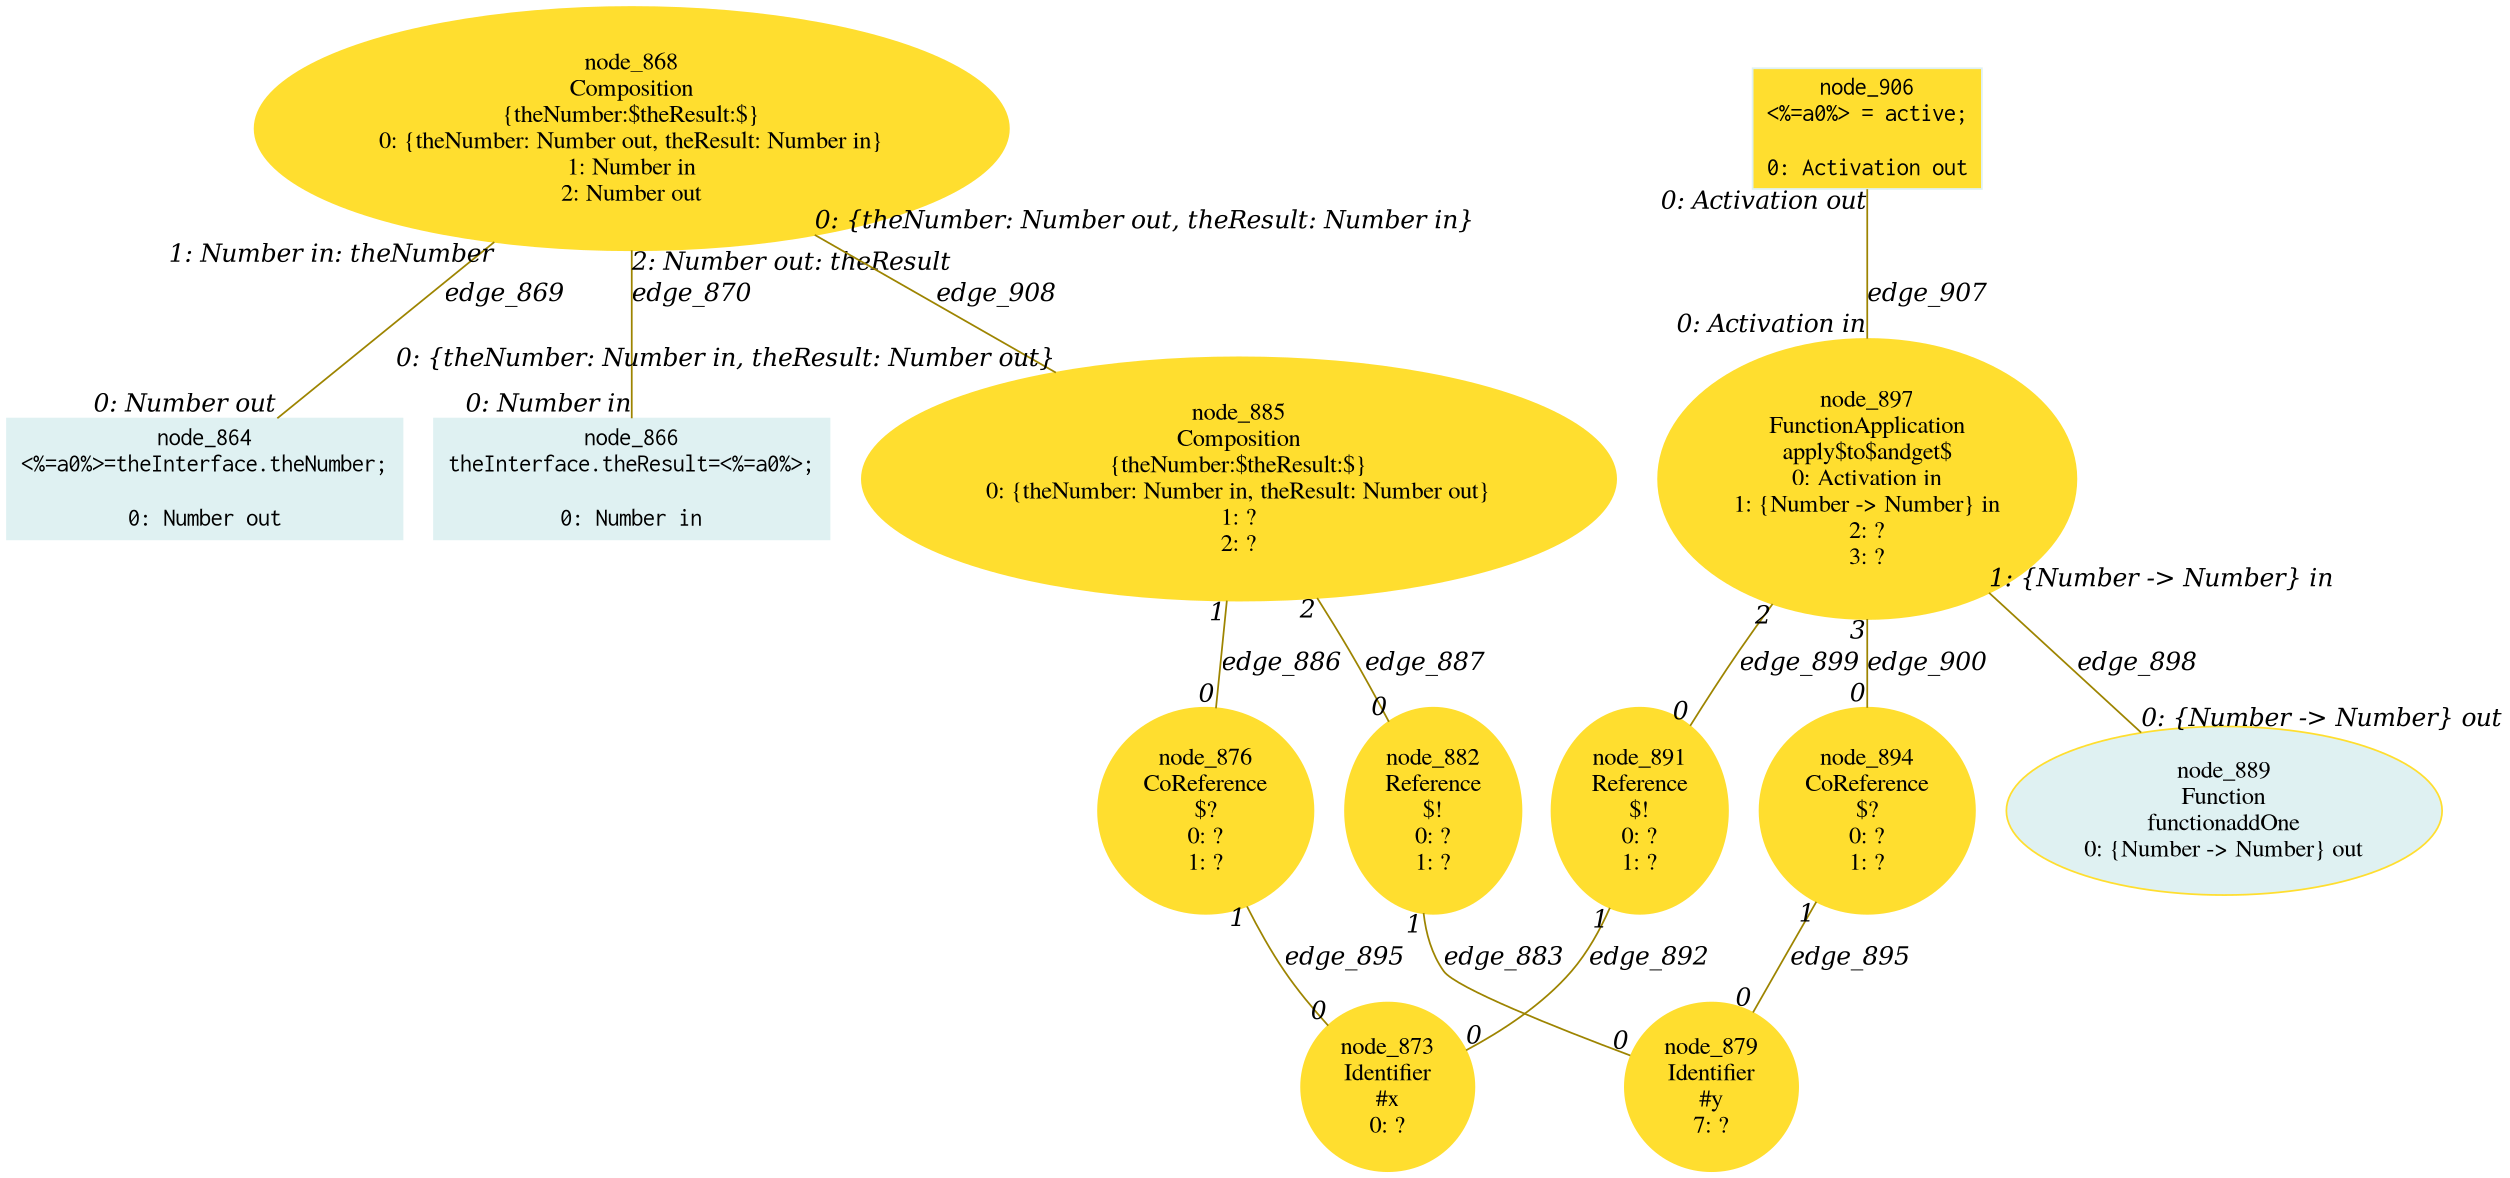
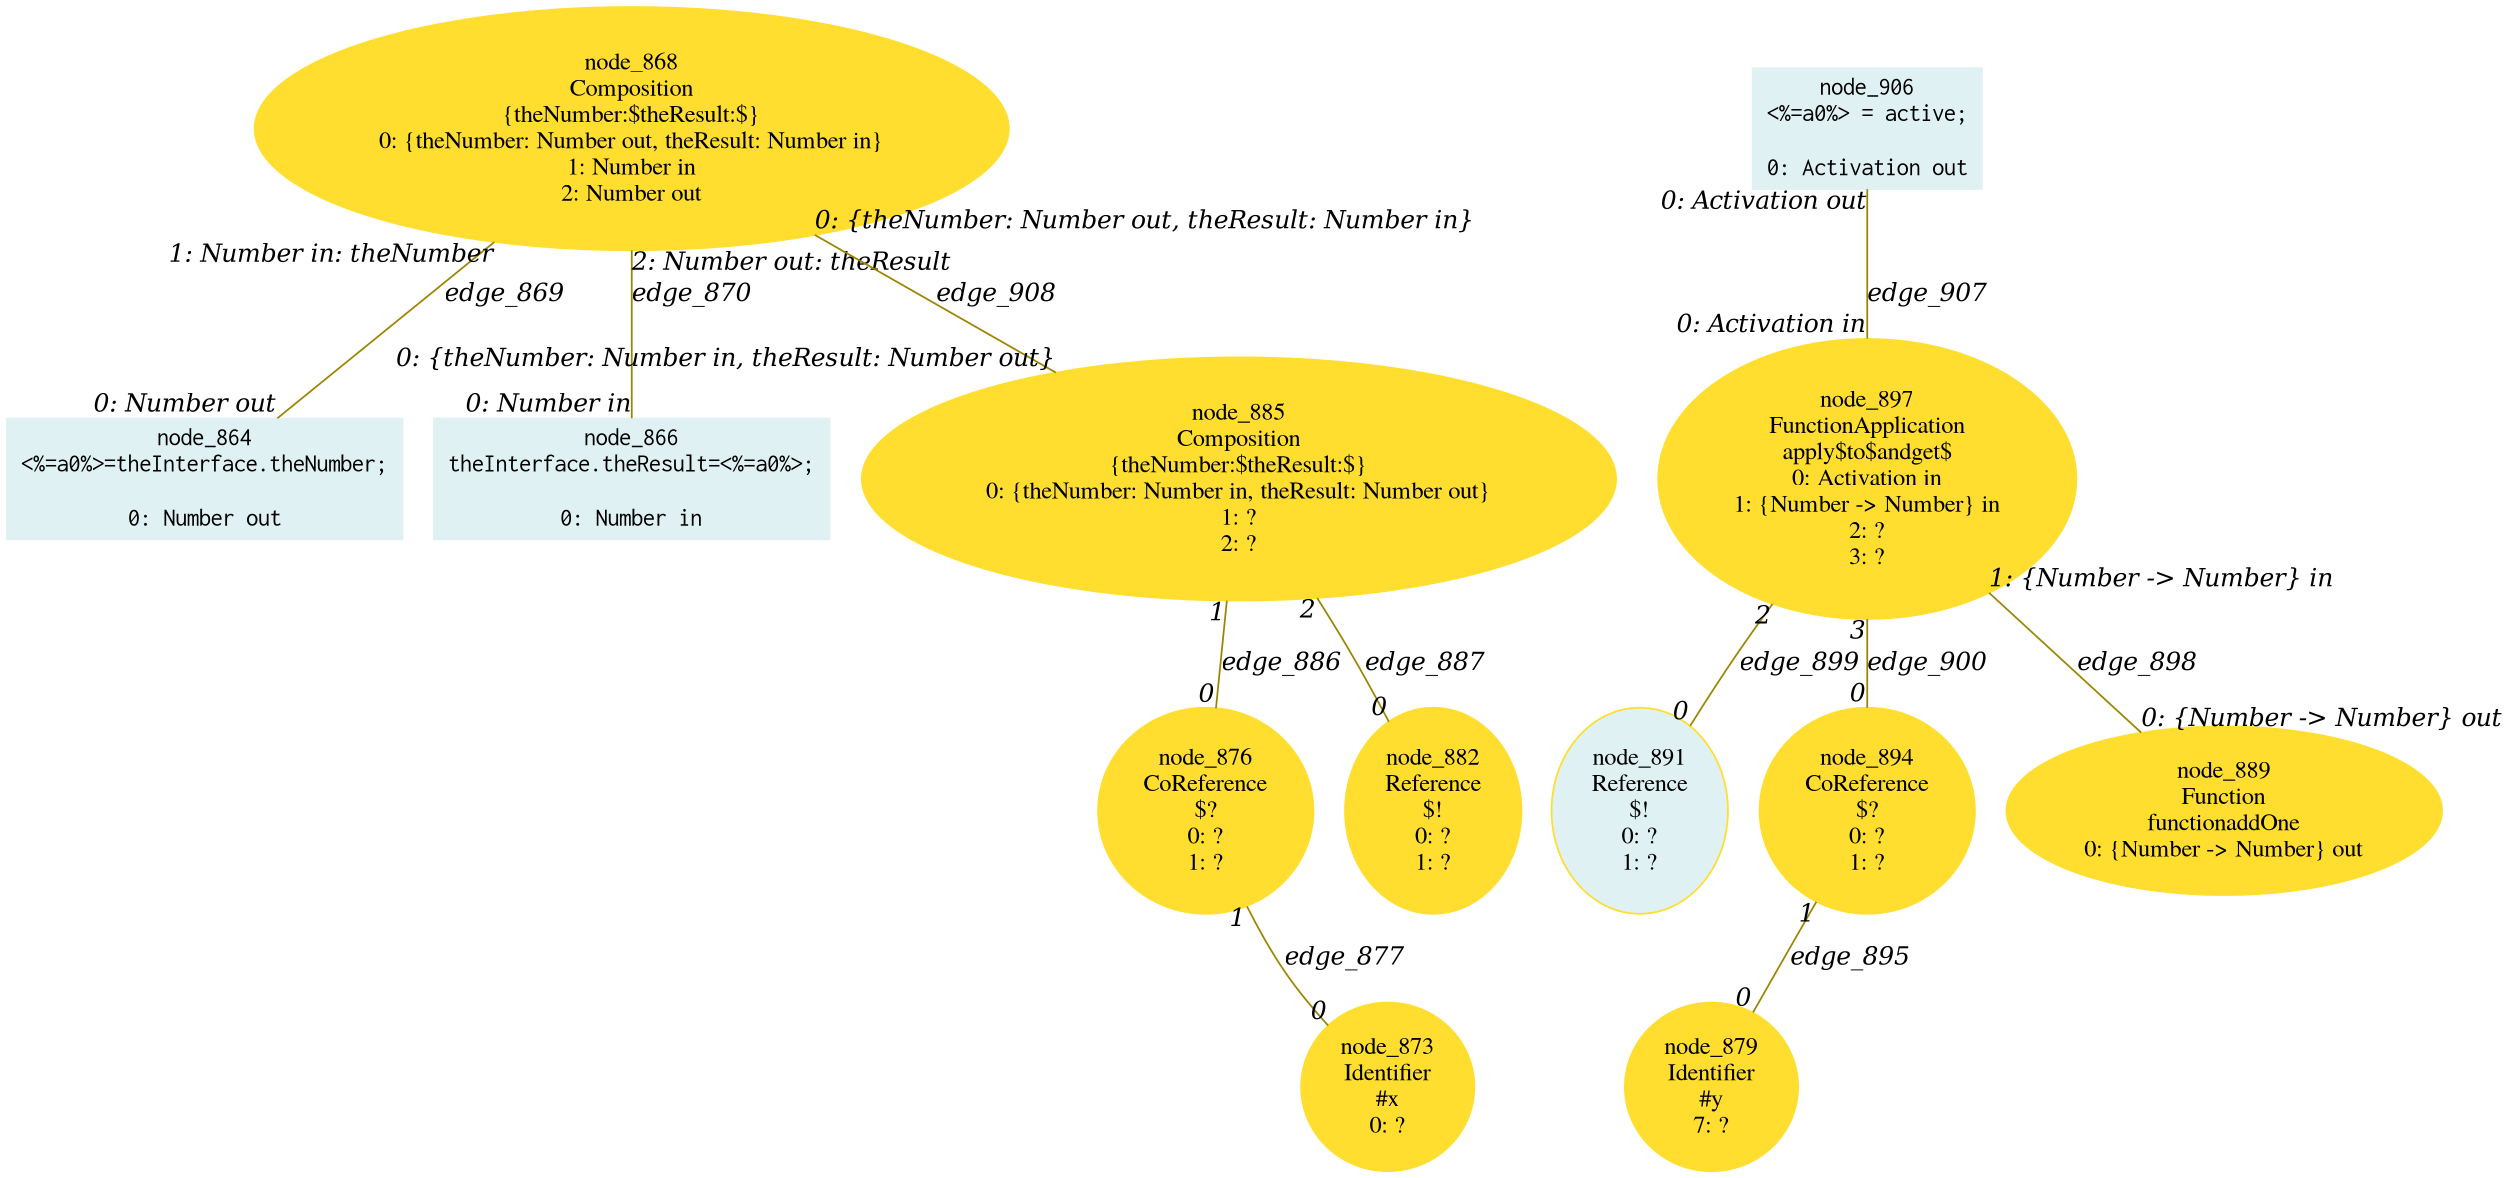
(1867, 129) -> (1867, 129)
(1640, 811) -> (1640, 811)
(2224, 811) -> (2224, 811)
(1345, 958) -> (1345, 958)
(1551, 992) -> none
(1506, 1006) -> none
